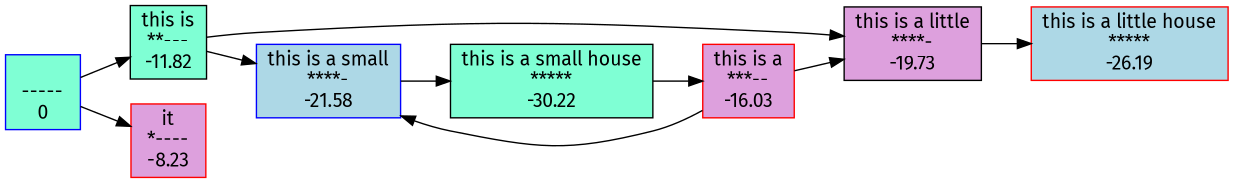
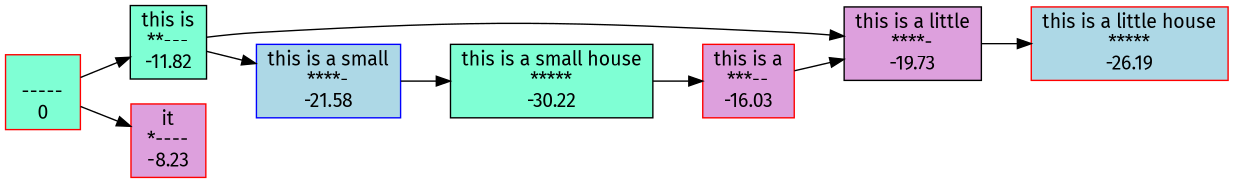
(43, 92) -> (43, 92)
(560, 145) -> none
